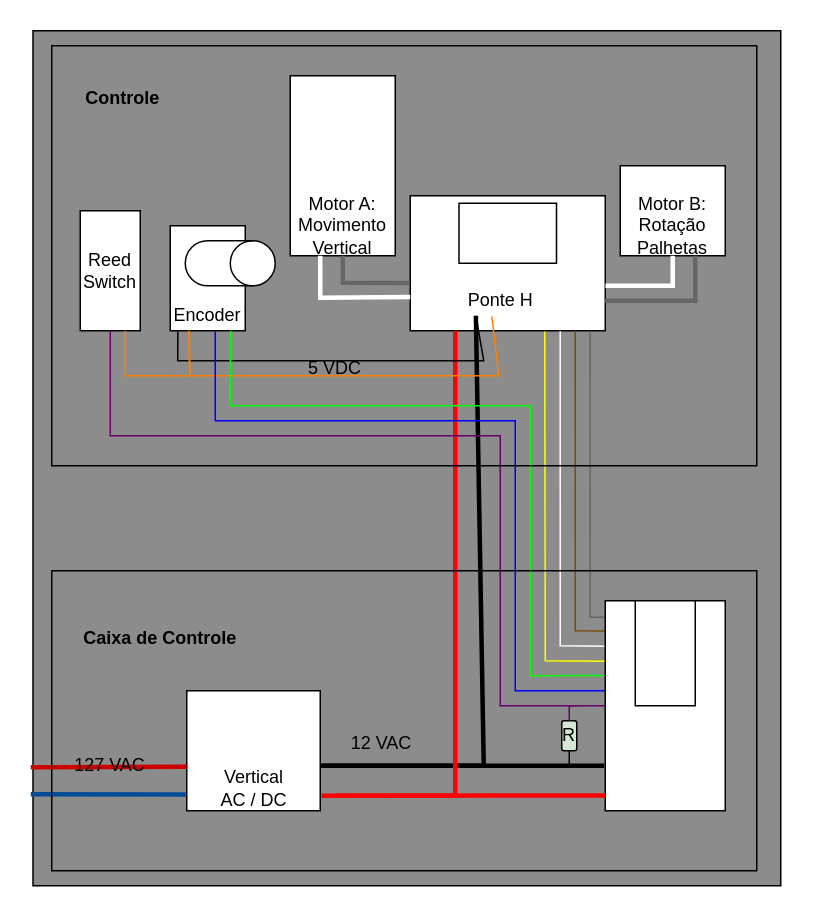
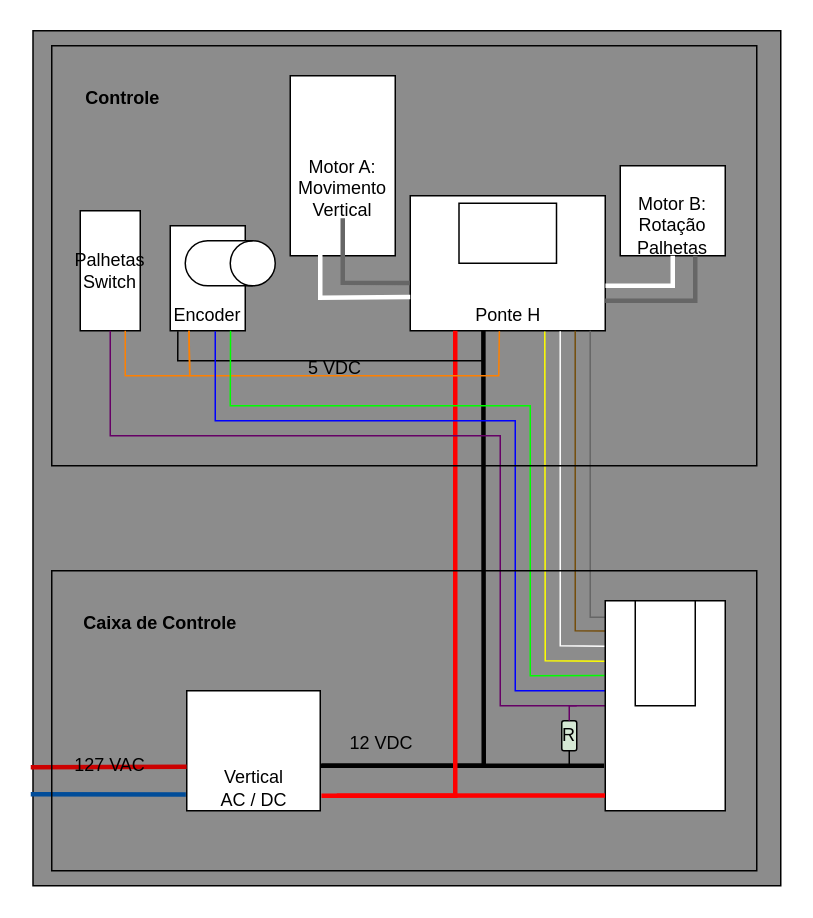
(343, 226) -> (343, 188)
(110, 271) -> (110, 271)
(500, 301) -> (508, 316)
(161, 638) -> (161, 623)
(382, 743) -> (382, 743)
